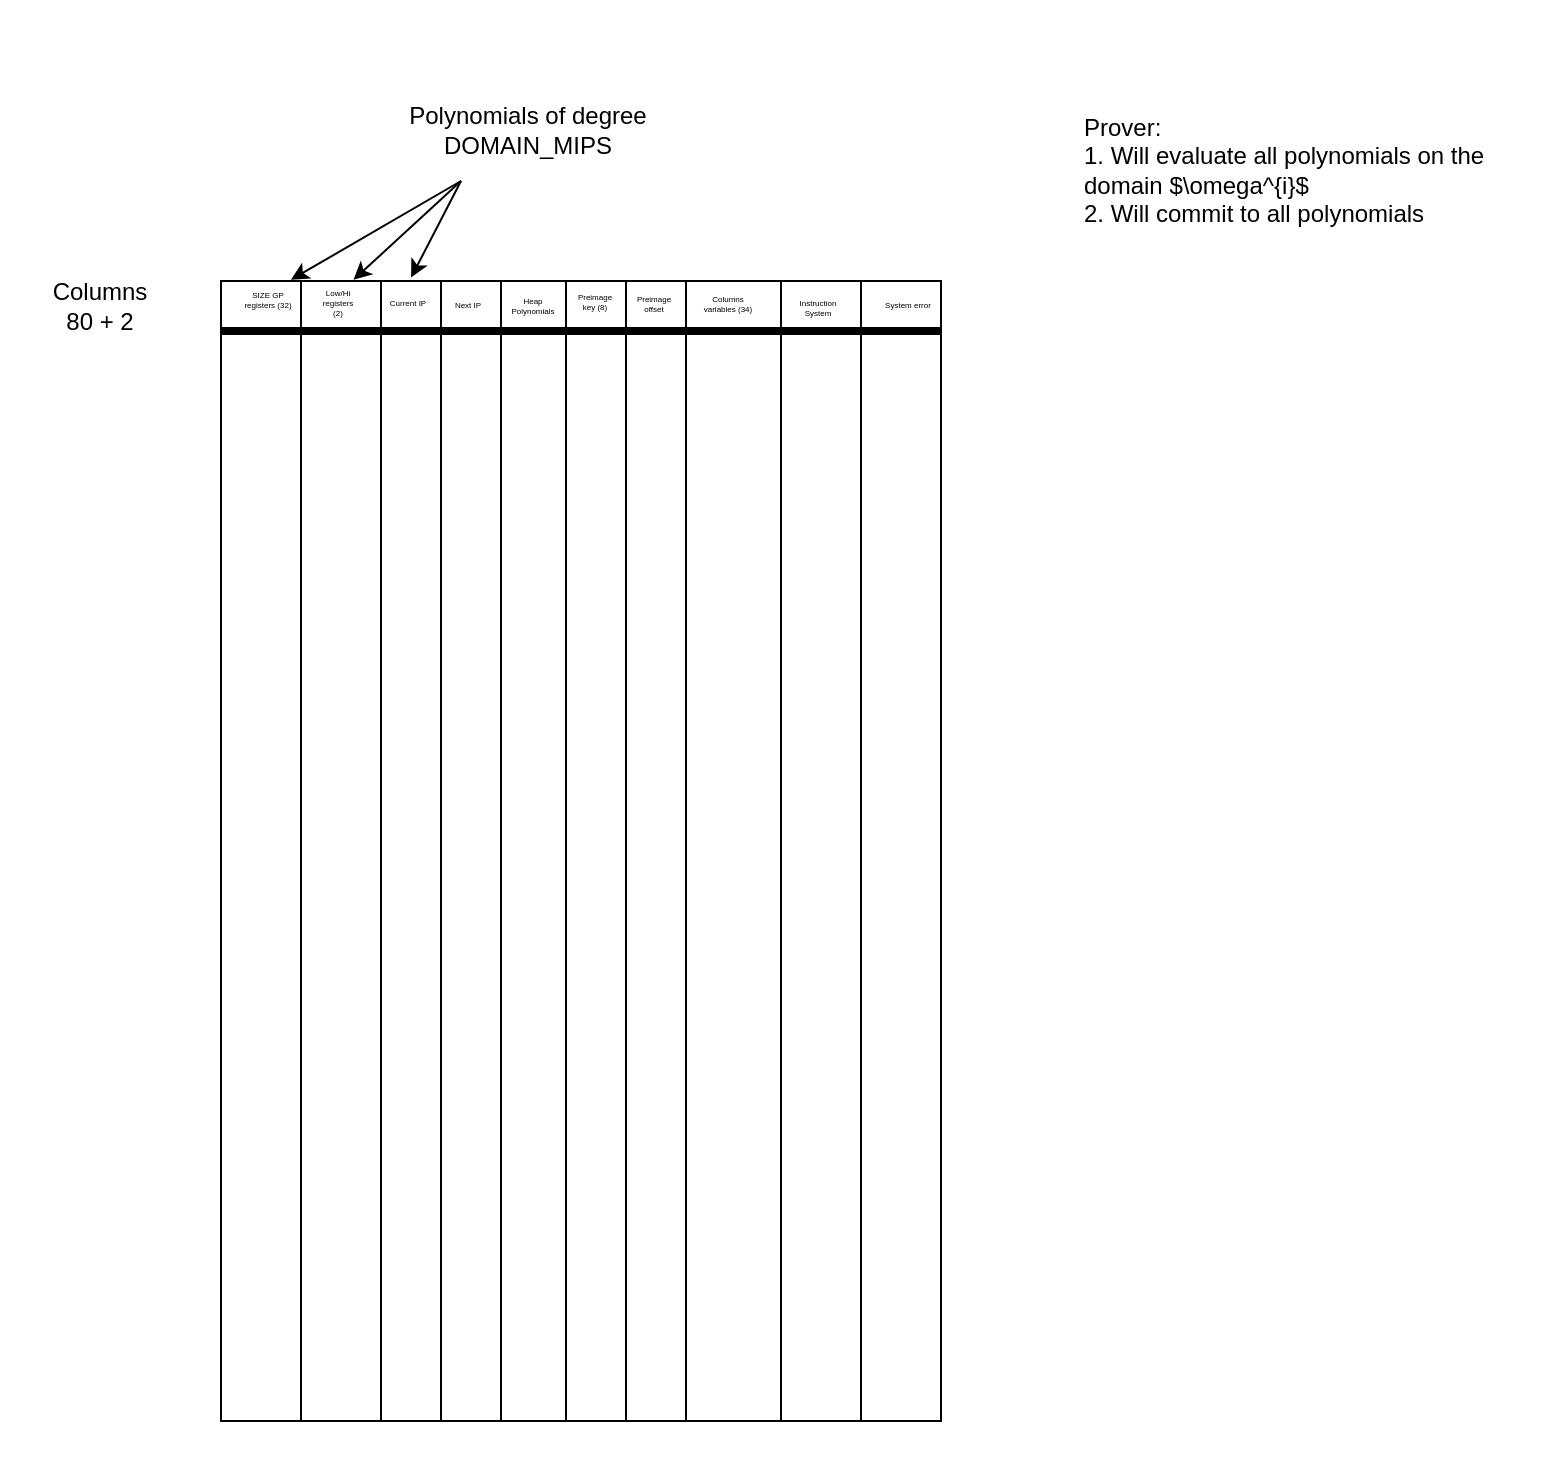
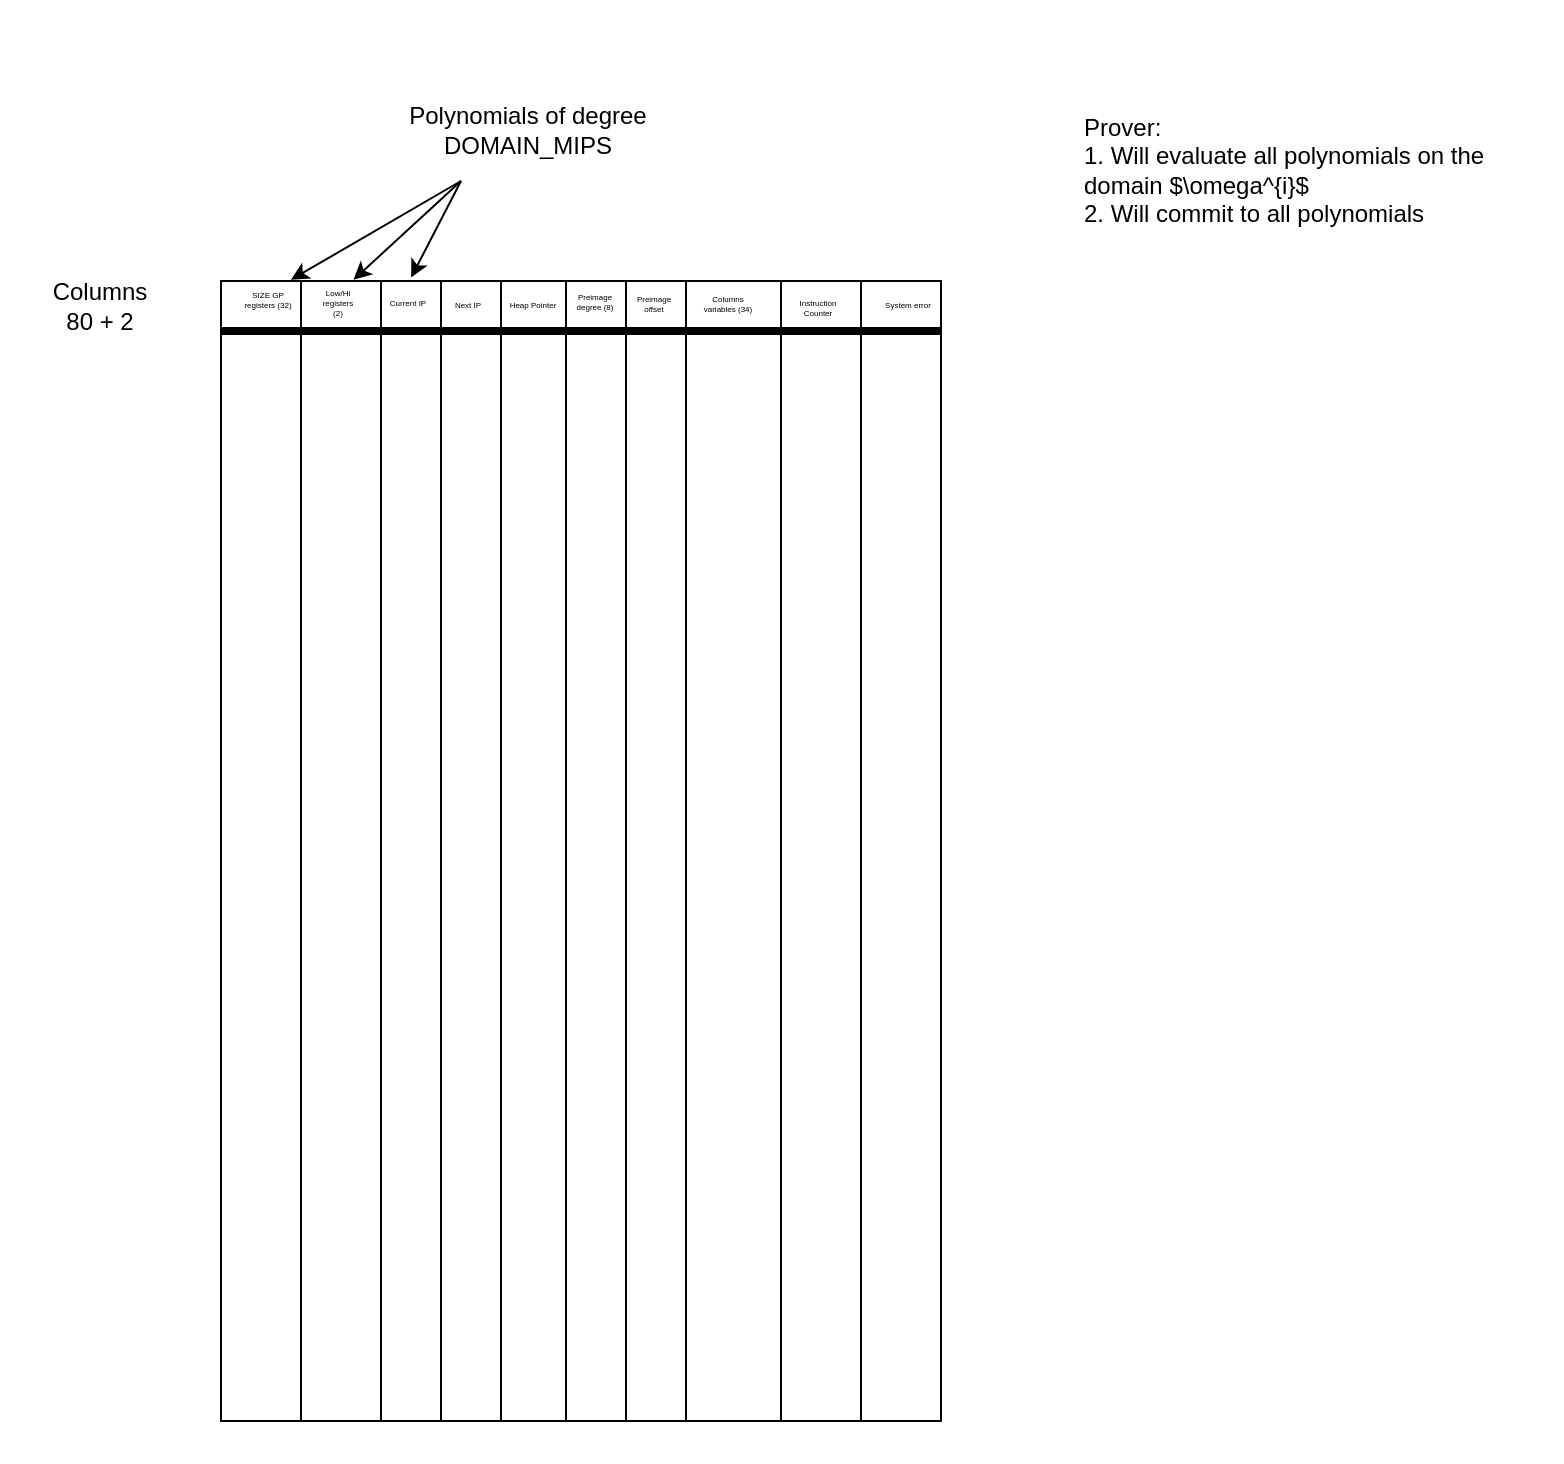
(596, 303) -> (596, 303)
(534, 307) -> (534, 307)
(819, 309) -> (819, 309)
